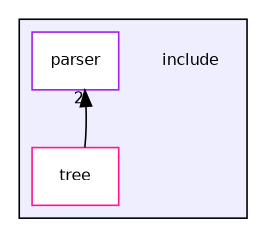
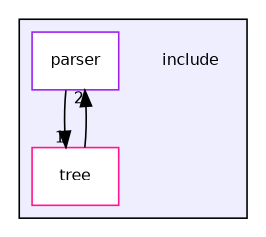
none -> (65, 111)
